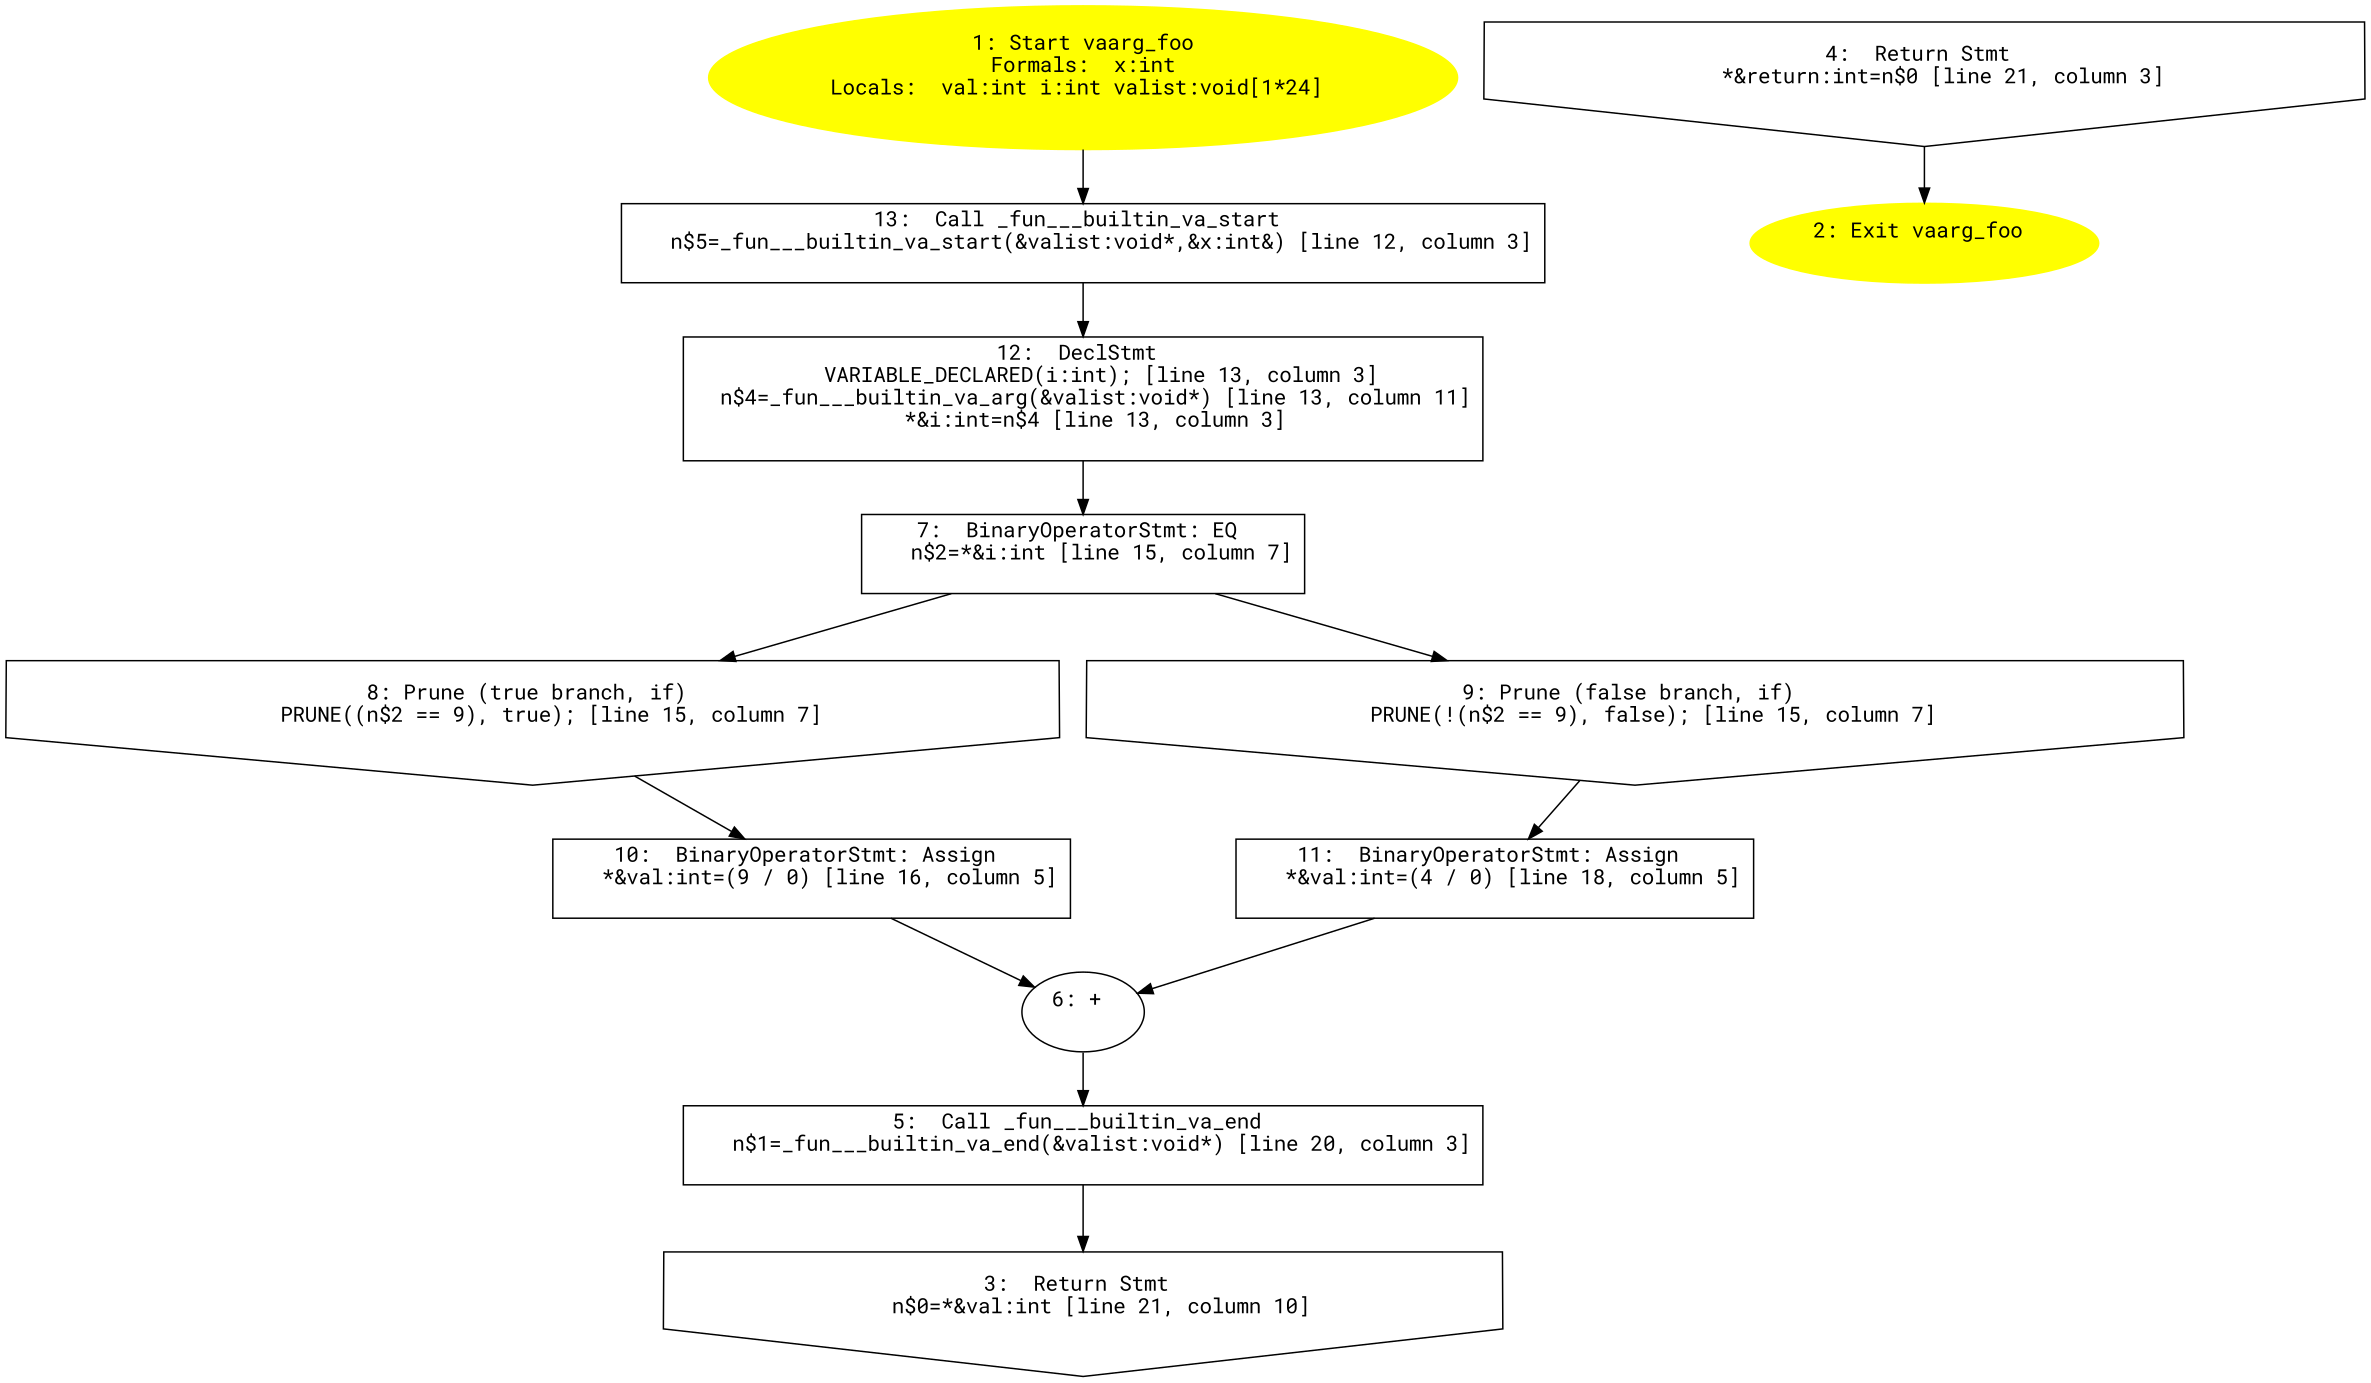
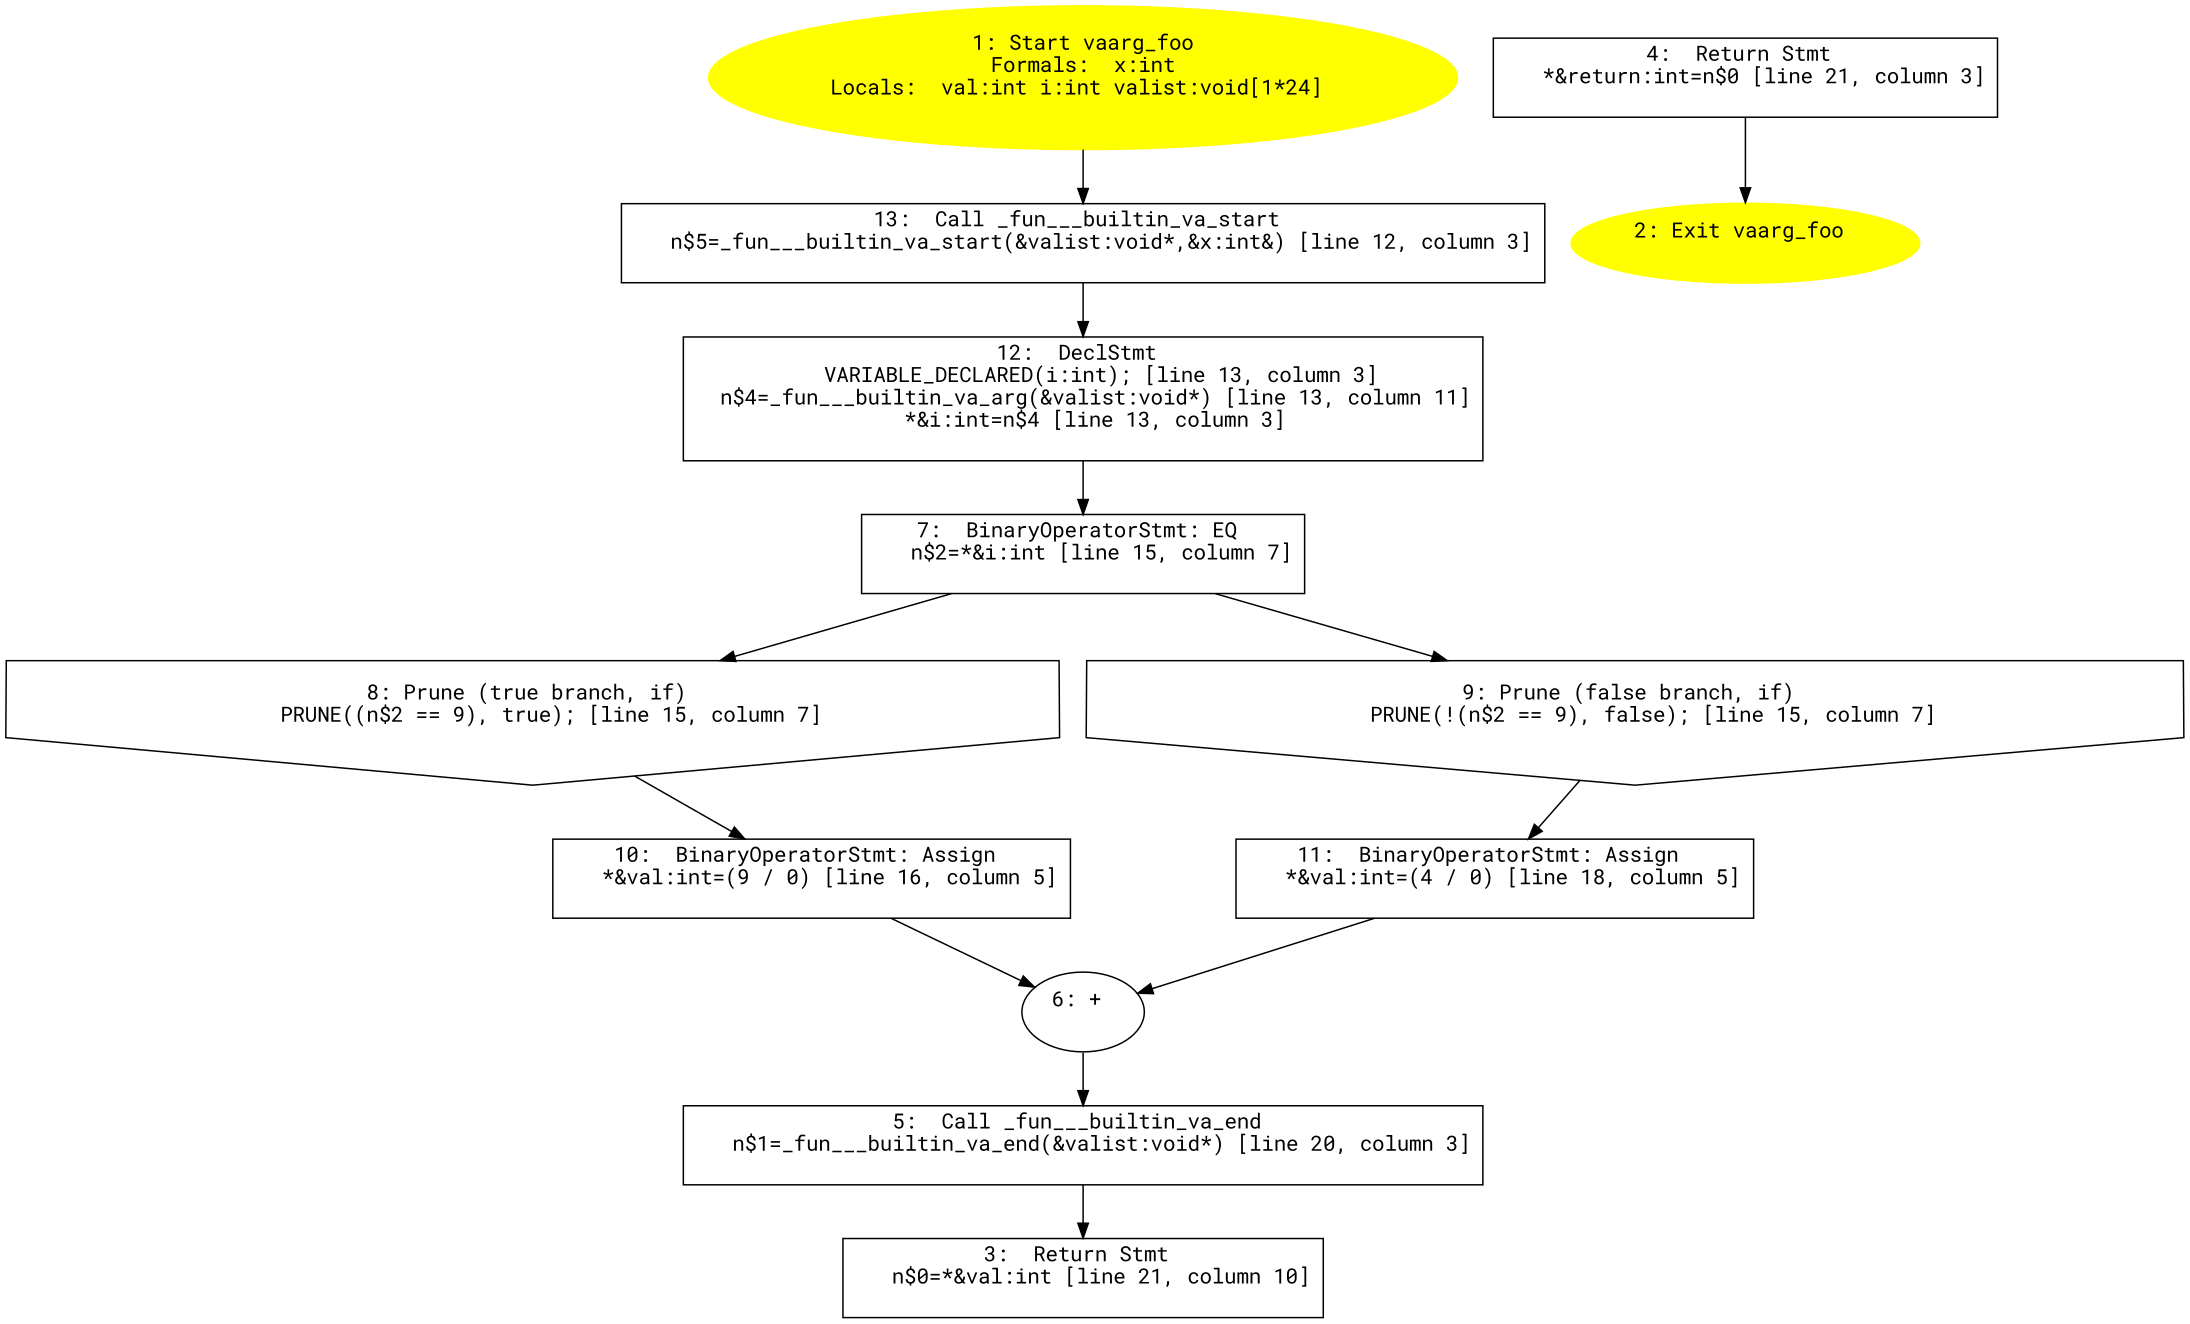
(1924, 78) -> (1745, 78)
(1083, 1308) -> (1083, 1278)
